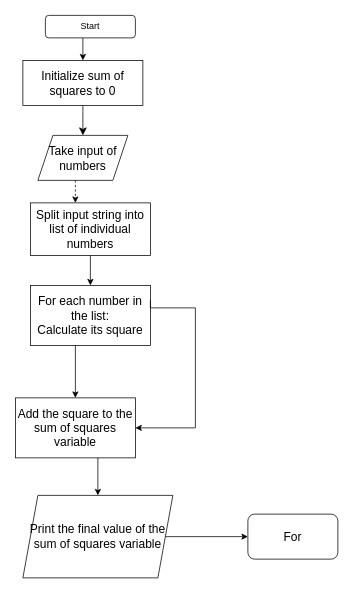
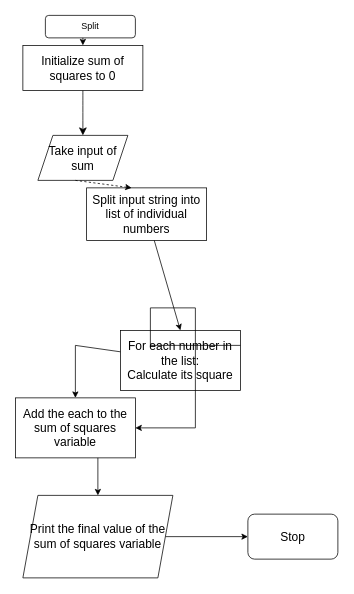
(90, 27) -> (90, 27)
(83, 83) -> (83, 68)
(83, 158) -> (83, 158)
(90, 229) -> (147, 214)
(90, 315) -> (180, 360)
(75, 428) -> (75, 428)
(293, 537) -> (293, 537)
